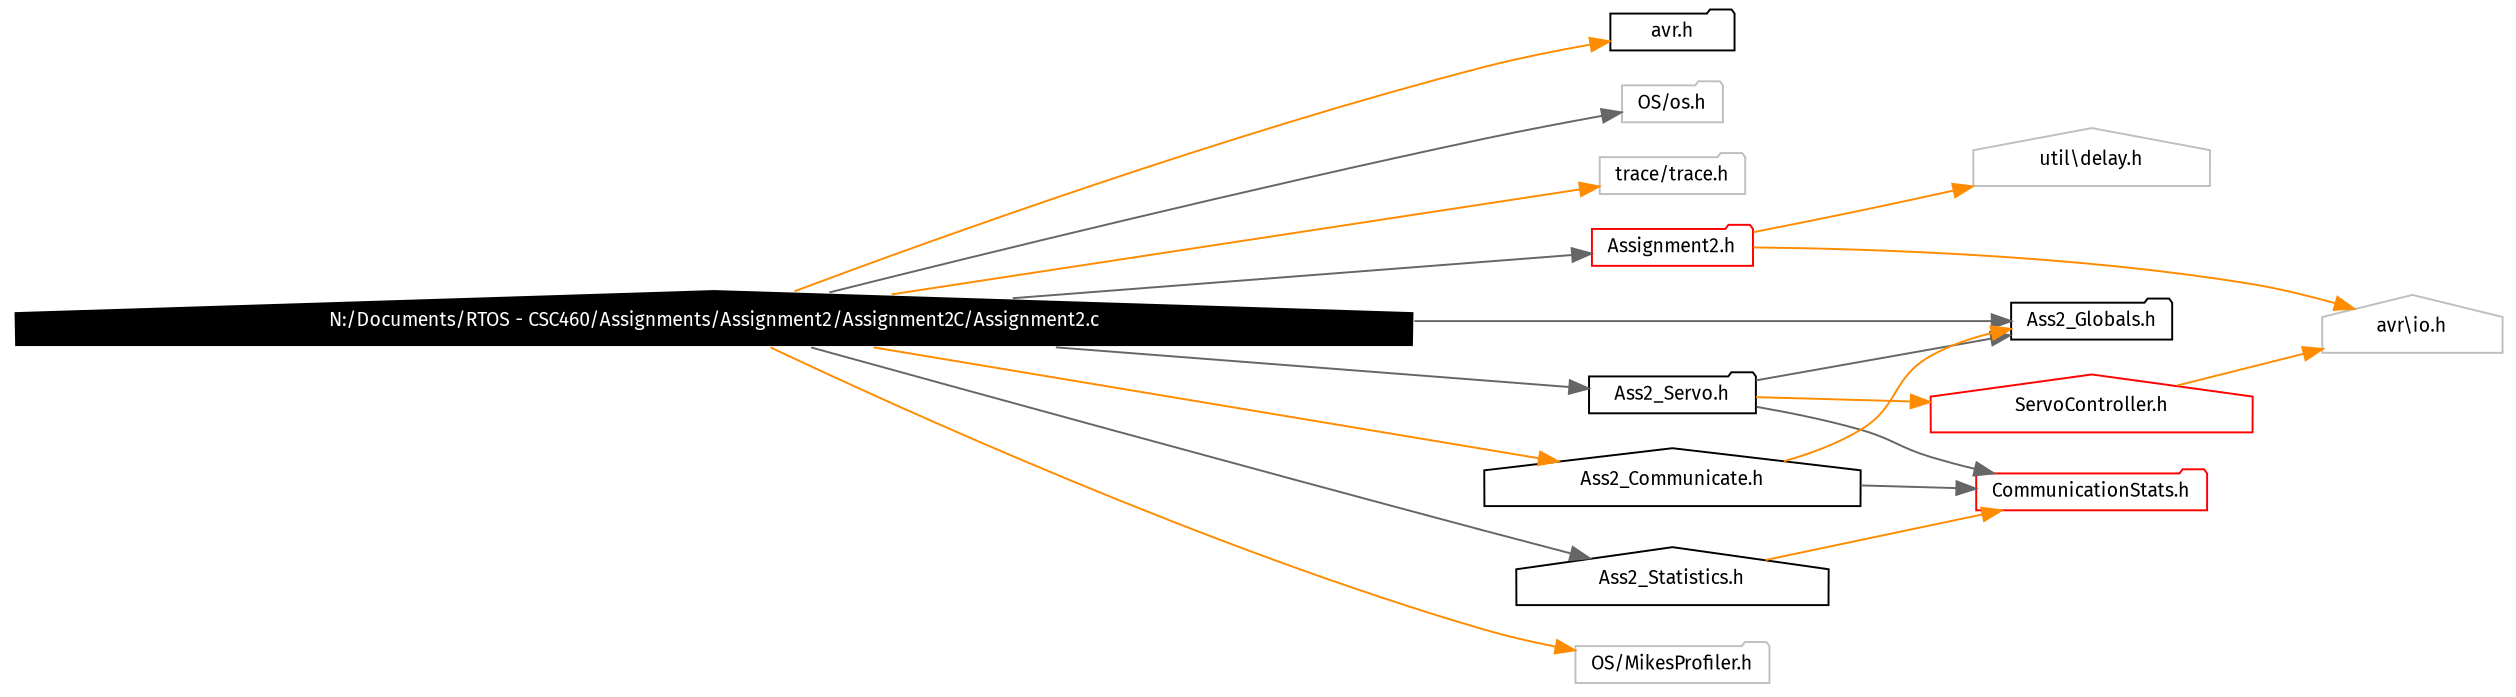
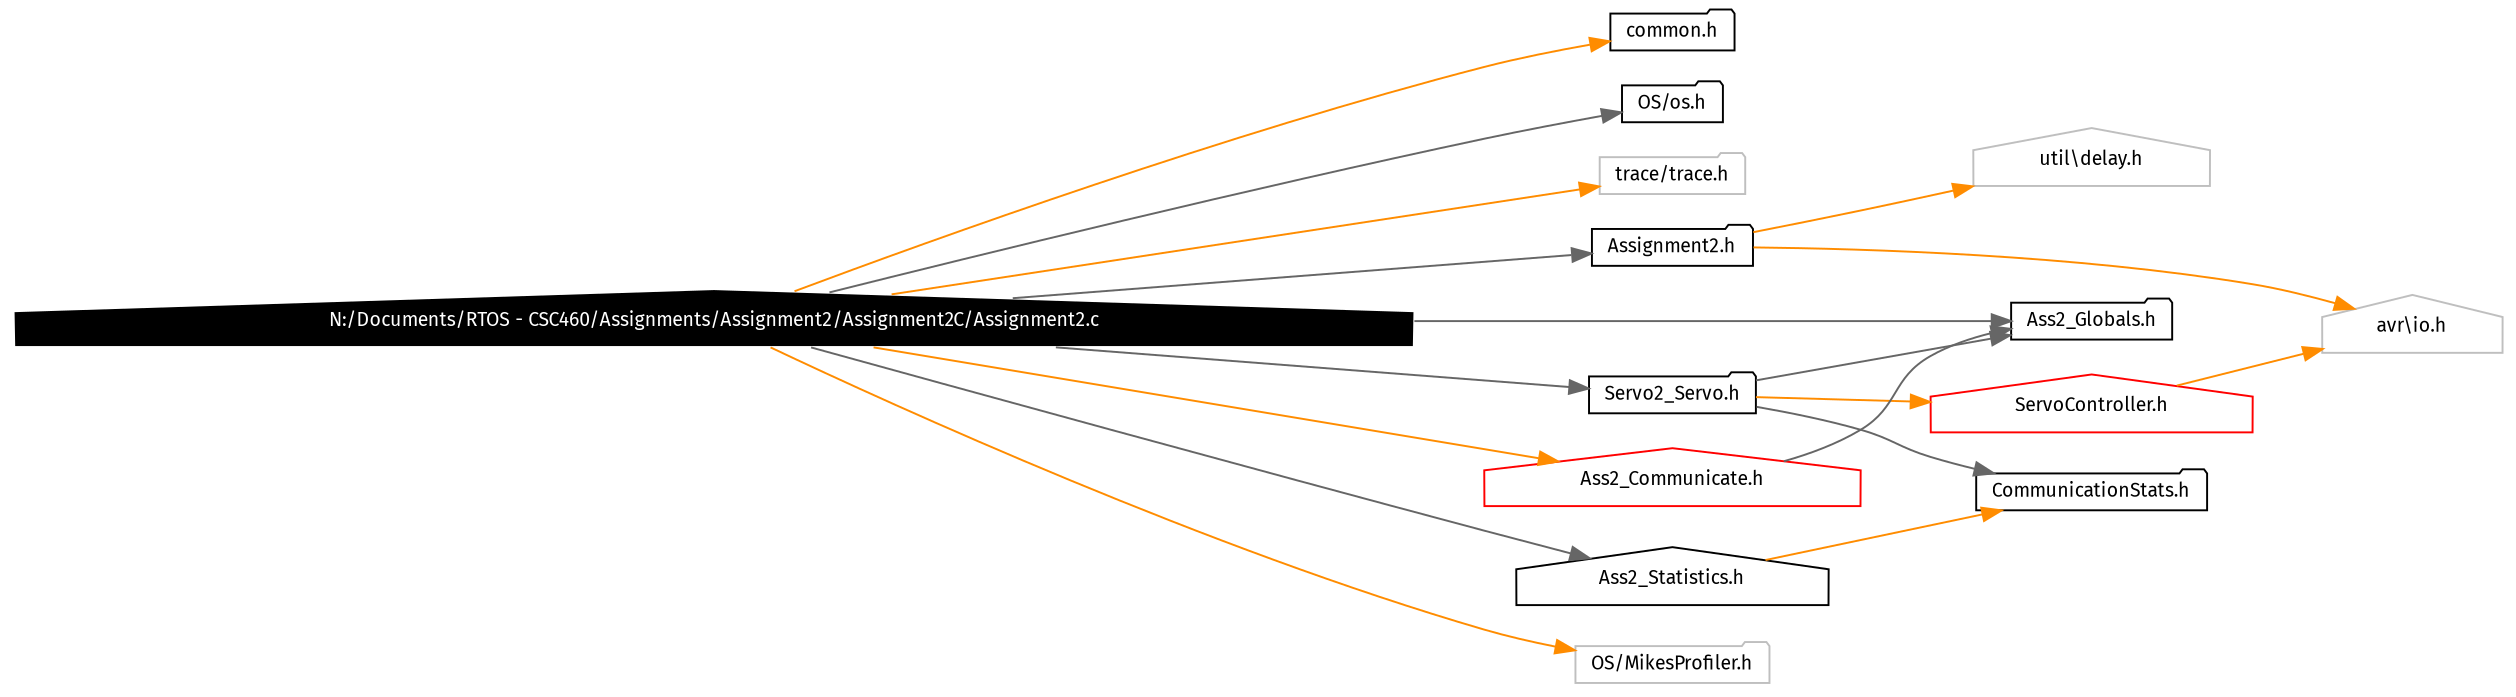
(1672, 32) -> (1672, 32)
(1672, 104) -> (1672, 104)
(1672, 247) -> (1672, 247)
(1897, 389) -> (1897, 389)
(1672, 395) -> (1672, 395)
(1672, 480) -> (1672, 480)
(1908, 487) -> none
(2092, 492) -> (2092, 492)
